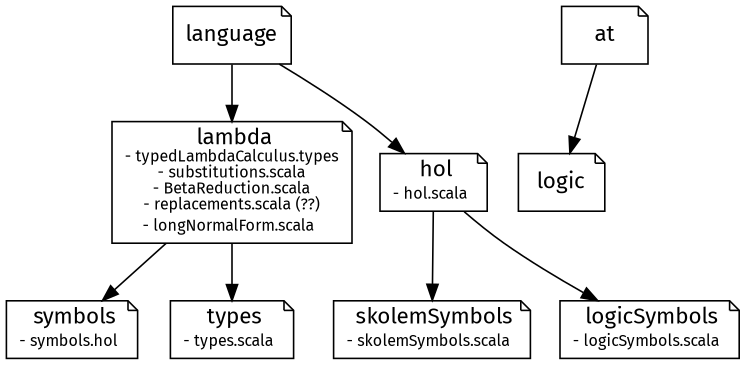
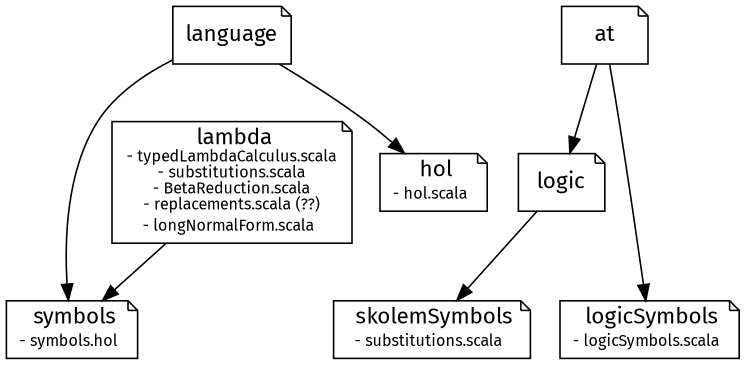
(232, 85) -> (83, 153)
(232, 157) -> (232, 157)
(433, 248) -> (502, 250)
(522, 255) -> (627, 174)
(232, 330) -> none
(429, 341) -> (429, 341)
